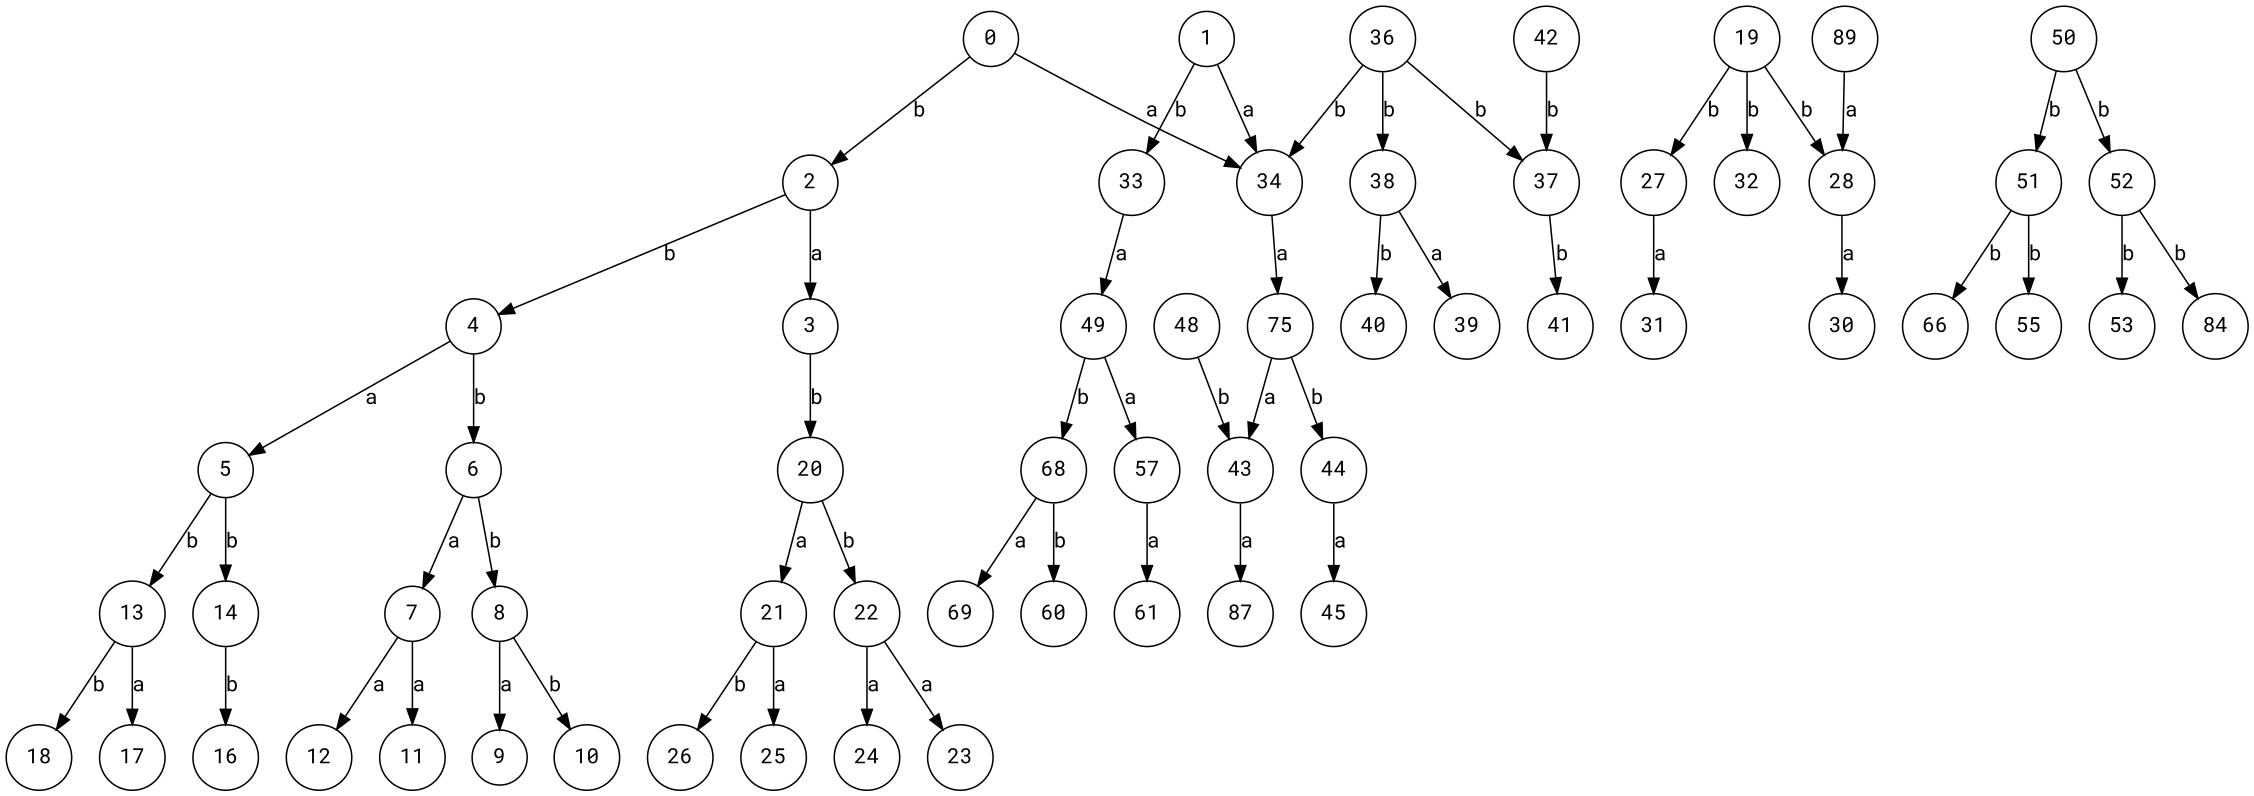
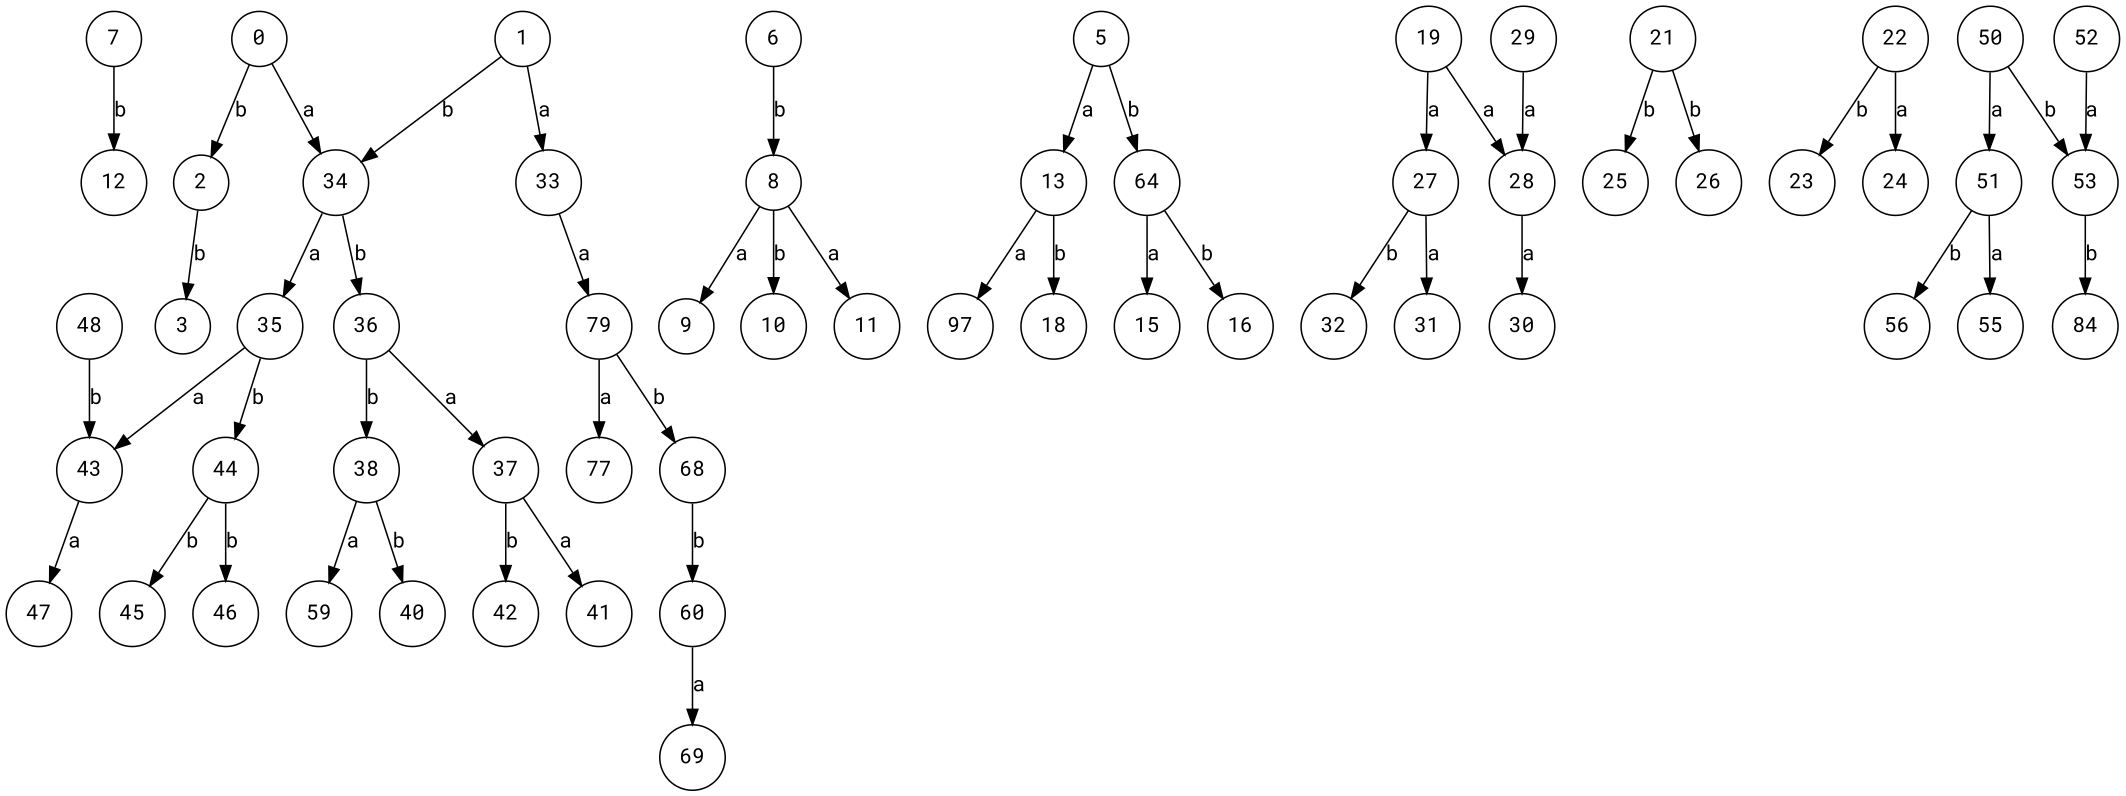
(1845, 39) -> (1524, 39)
(1546, 103) -> (506, 534)
(1747, 103) -> (1384, 248)
(2090, 104) -> (2033, 104)
(1331, 105) -> (350, 247)
(1182, 111) -> (545, 111)
(1249, 111) -> (448, 111)
(1482, 111) -> (451, 398)
(1714, 111) -> (1434, 111)
(1807, 111) -> (1489, 111)
(2055, 111) -> (1997, 111)
(2164, 248) -> (2085, 247)
(817, 255) -> (200, 255)
(1563, 255) -> (566, 542)
(2035, 255) -> (1997, 255)
(2129, 255) -> (2092, 111)
(474, 326) -> none
(1094, 326) -> (599, 326)
none -> (1147, 326)
(1280, 326) -> (270, 326)
(1467, 326) -> (319, 614)
(1935, 326) -> (1897, 326)
(810, 470) -> none
(1147, 470) -> (599, 470)
(446, 535) -> none
(1011, 535) -> (692, 678)
(193, 542) -> (1088, 111)
(1341, 542) -> (193, 542)
none -> (226, 614)
(226, 614) -> (1147, 183)
(1147, 614) -> none
(1240, 614) -> (39, 614)
(412, 675) -> (814, 246)
(380, 686) -> (121, 111)
(781, 686) -> (1650, 111)
(927, 686) -> (1863, 111)
(132, 758) -> (960, 326)
